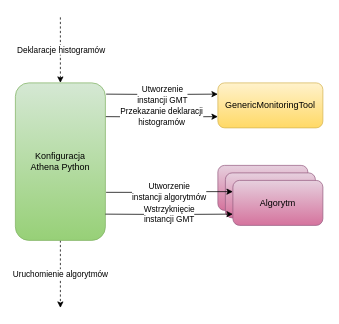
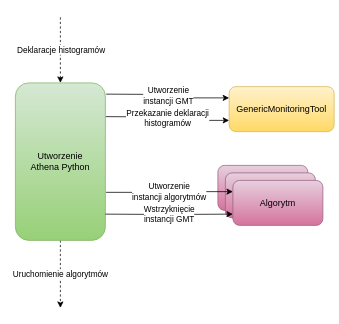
(270, 105) -> (282, 109)
(60, 162) -> (60, 162)
